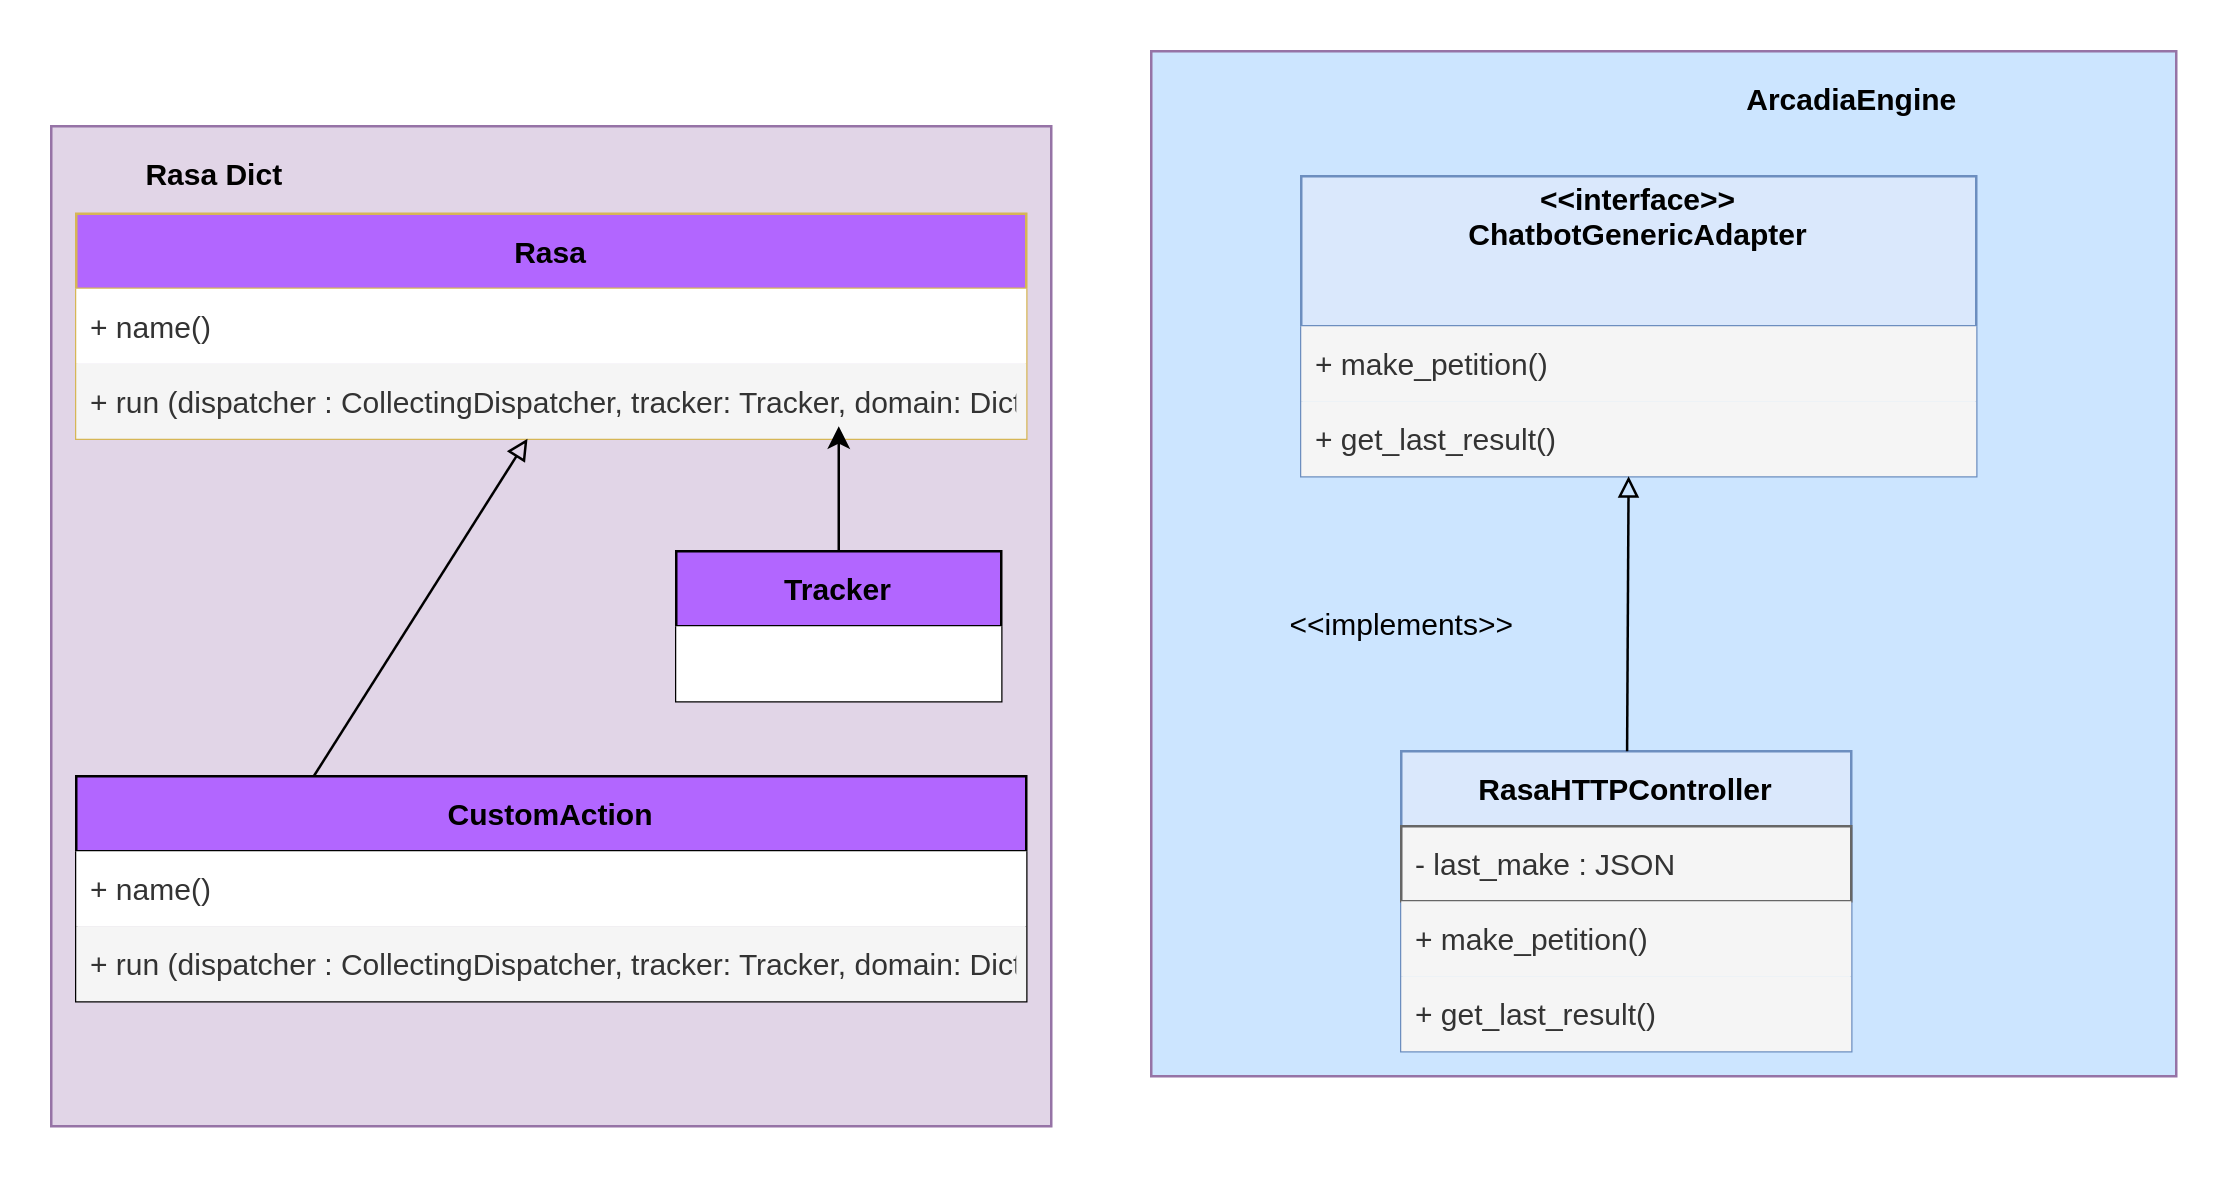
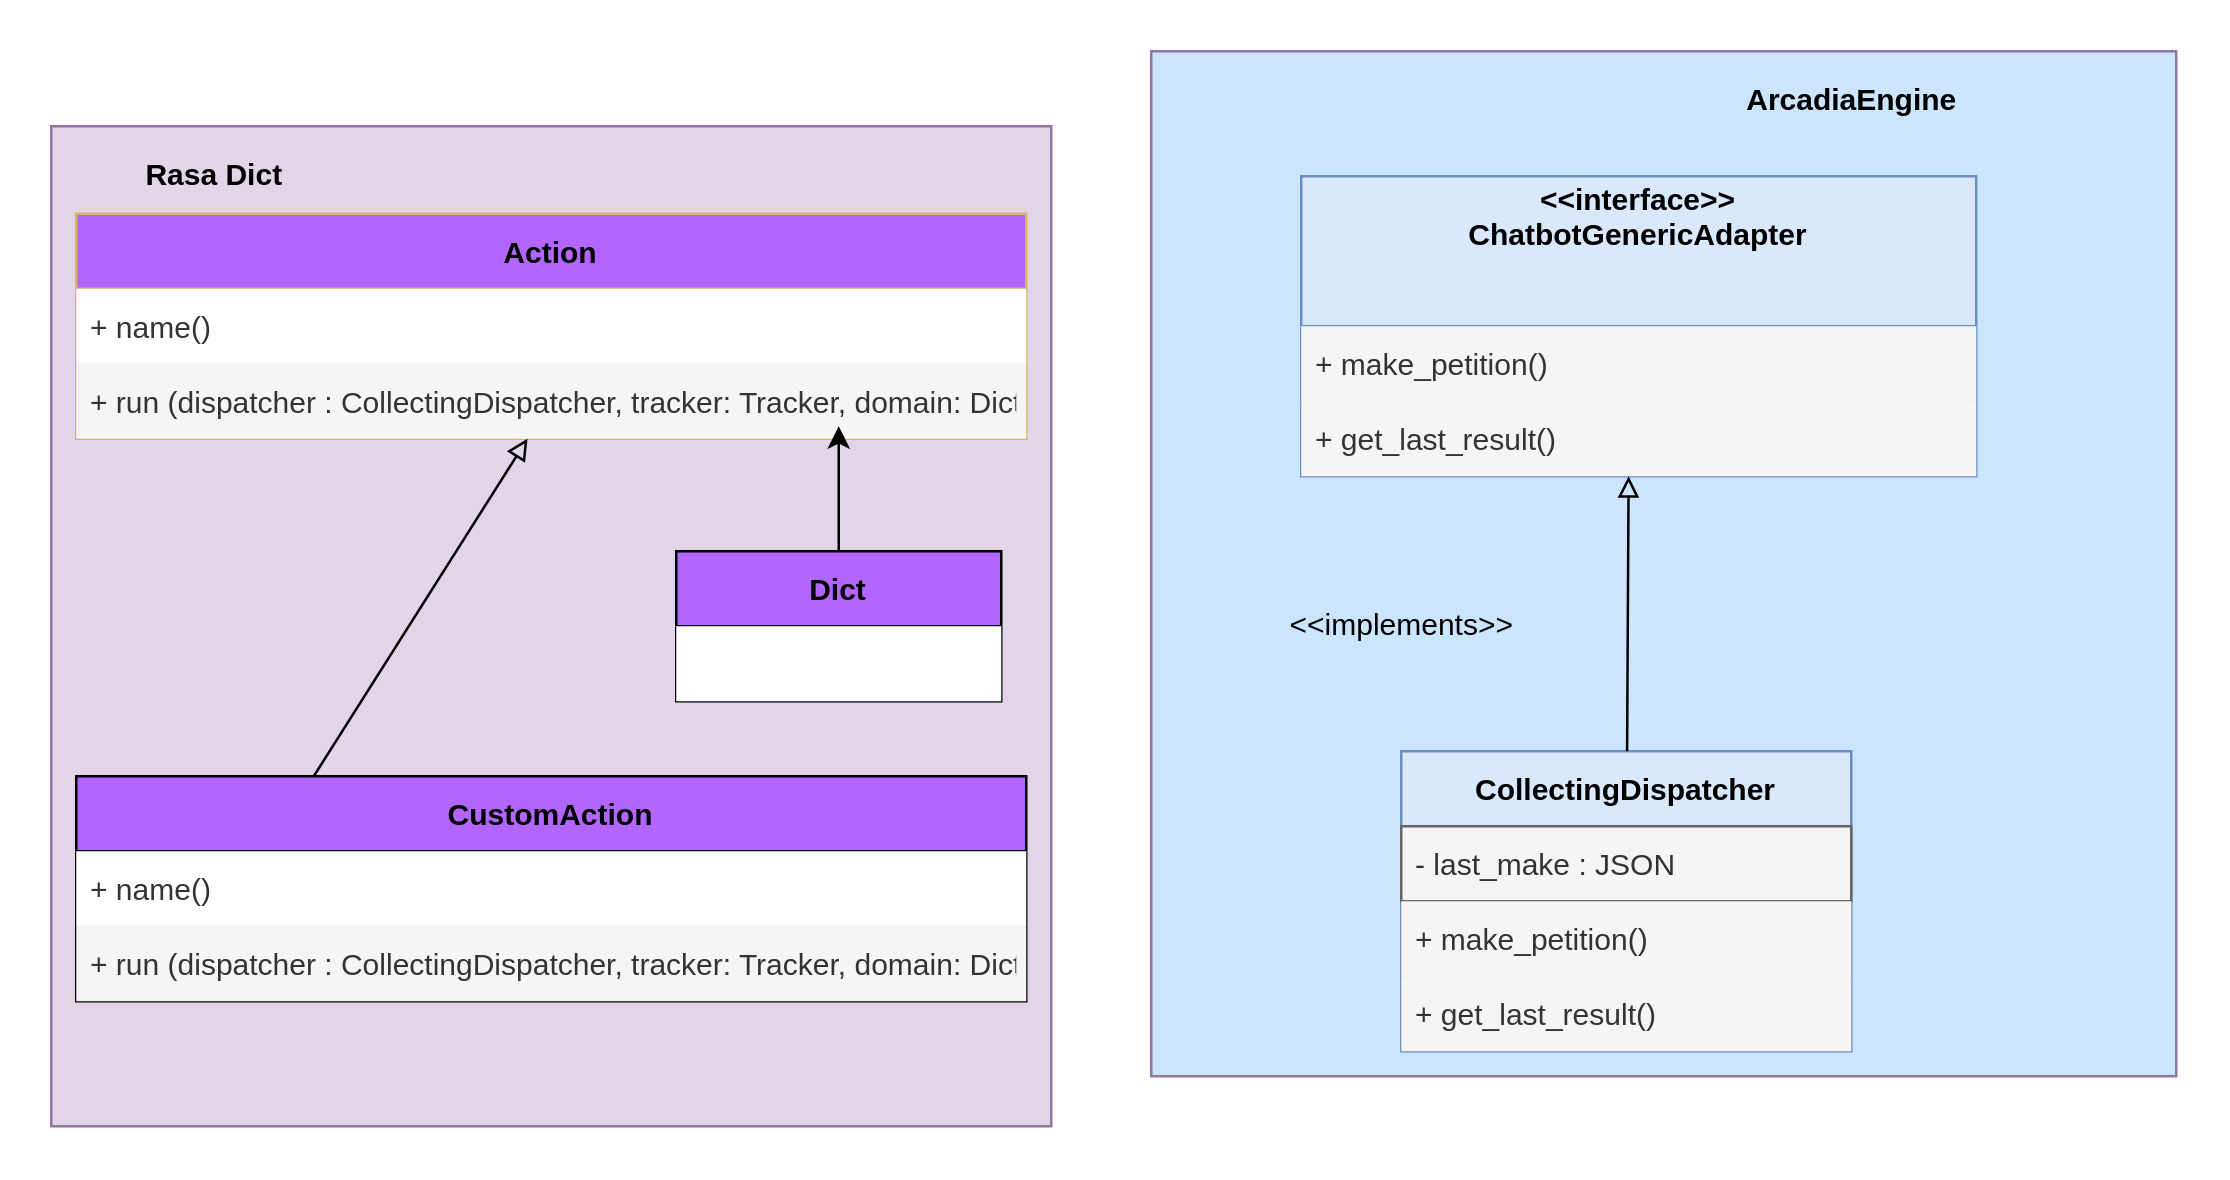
(550, 253) -> (550, 253)
(838, 590) -> (838, 590)
(1625, 790) -> (1625, 790)
